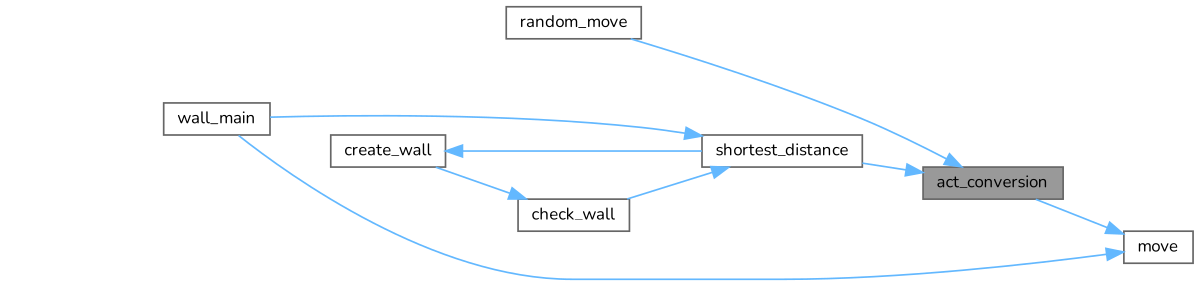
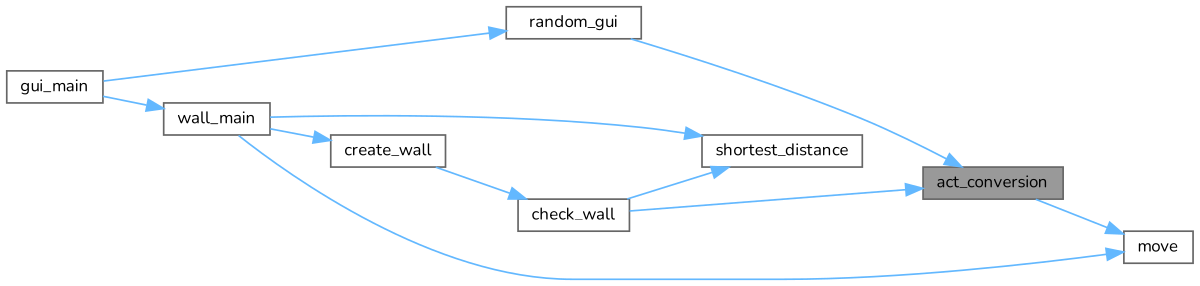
(574, 23) -> (574, 23)
none -> (55, 87)
(582, 151) -> (292, 133)
(884, 167) -> (768, 200)
